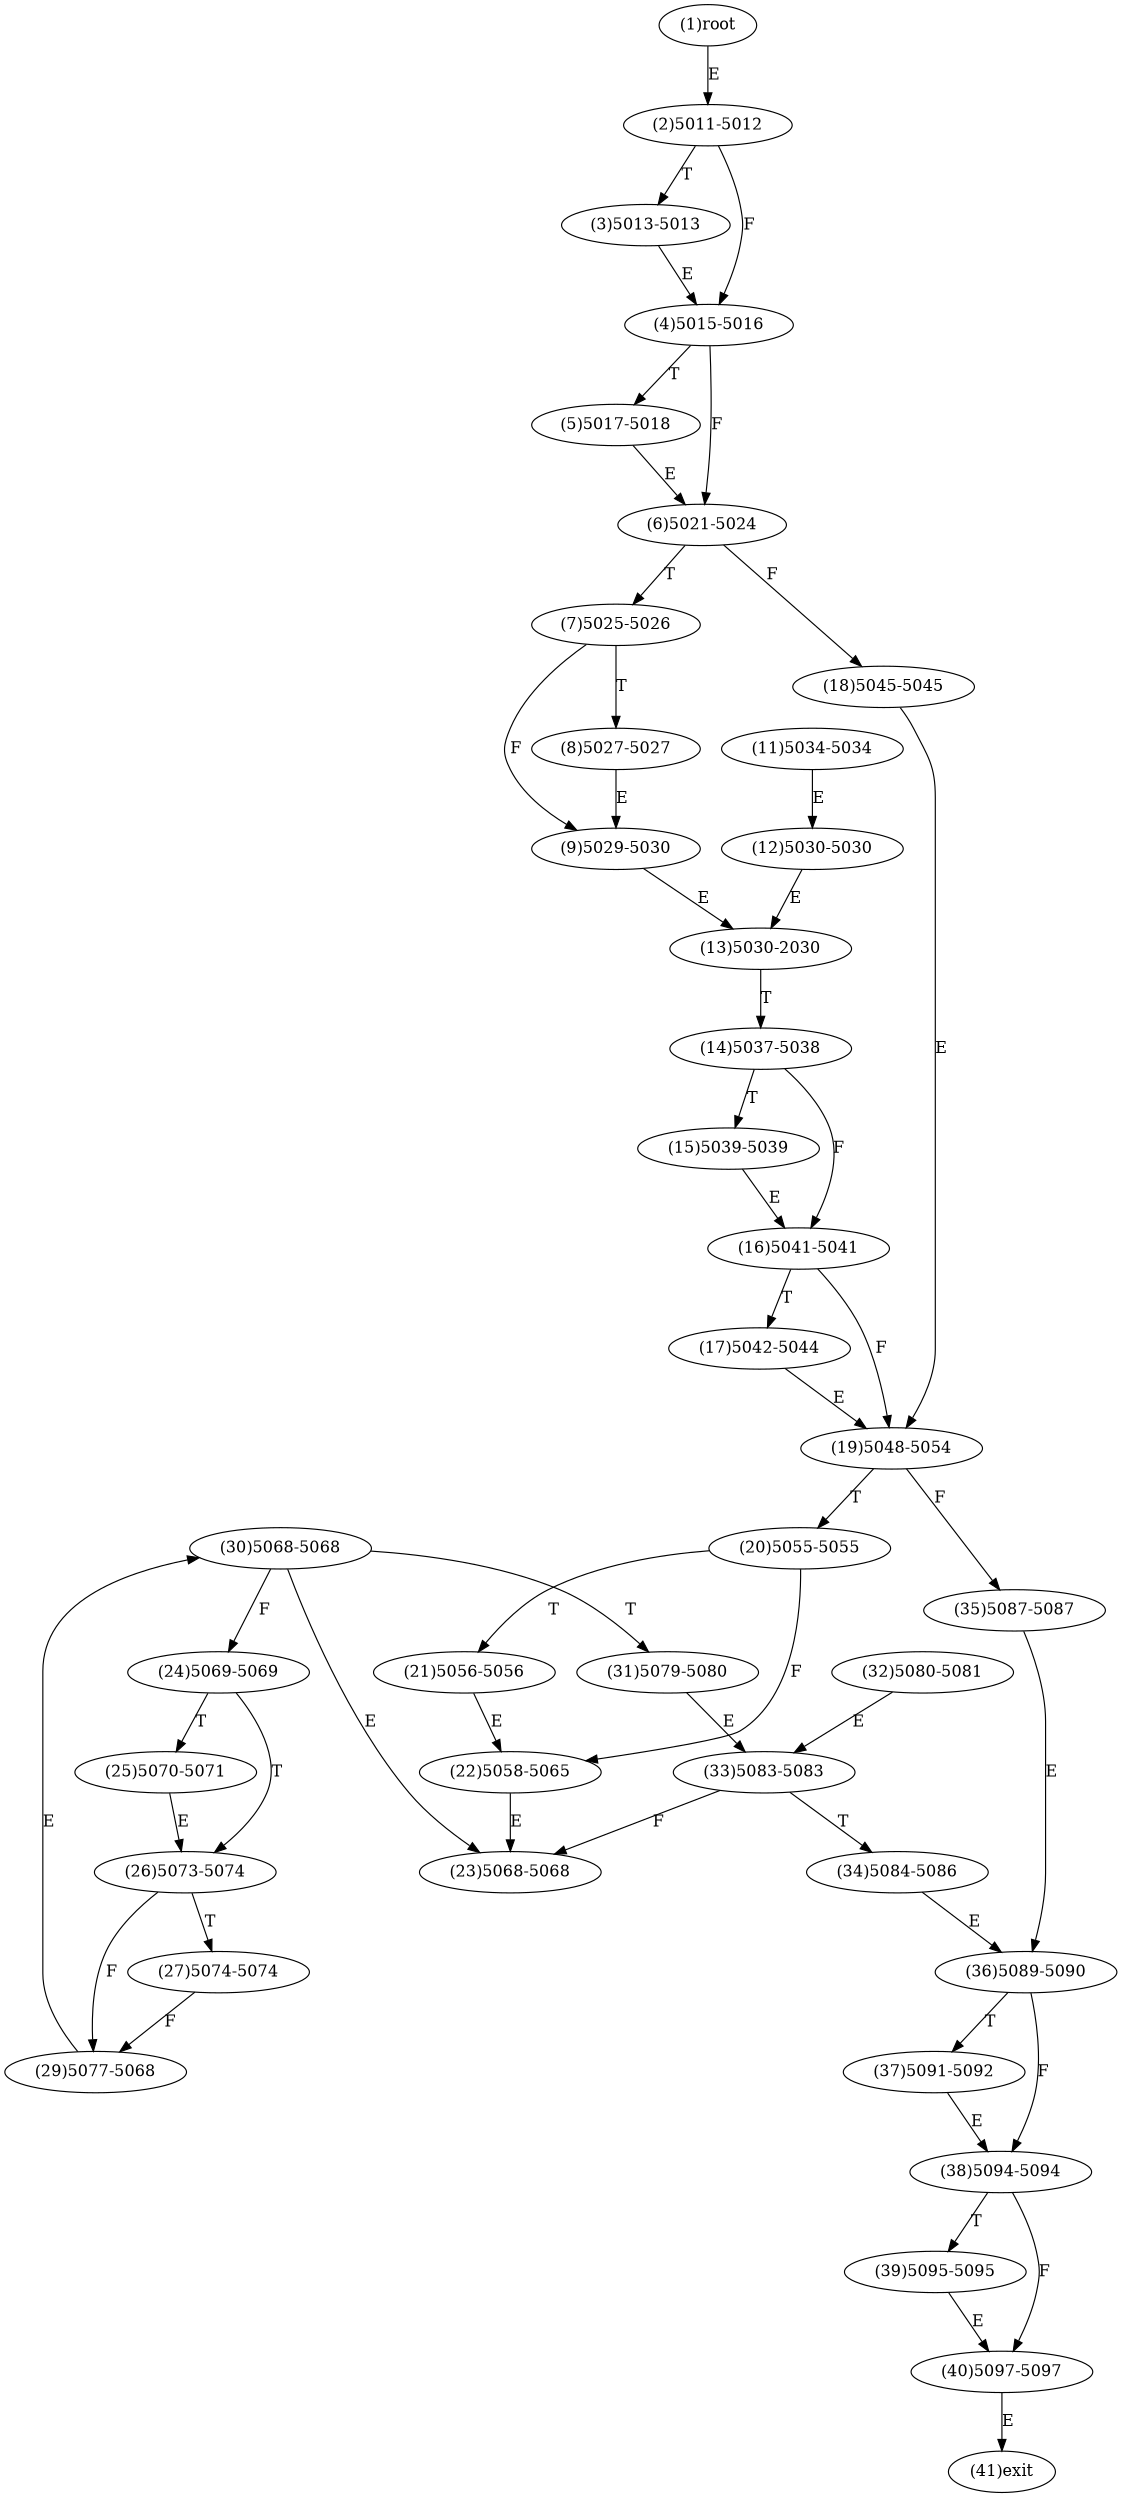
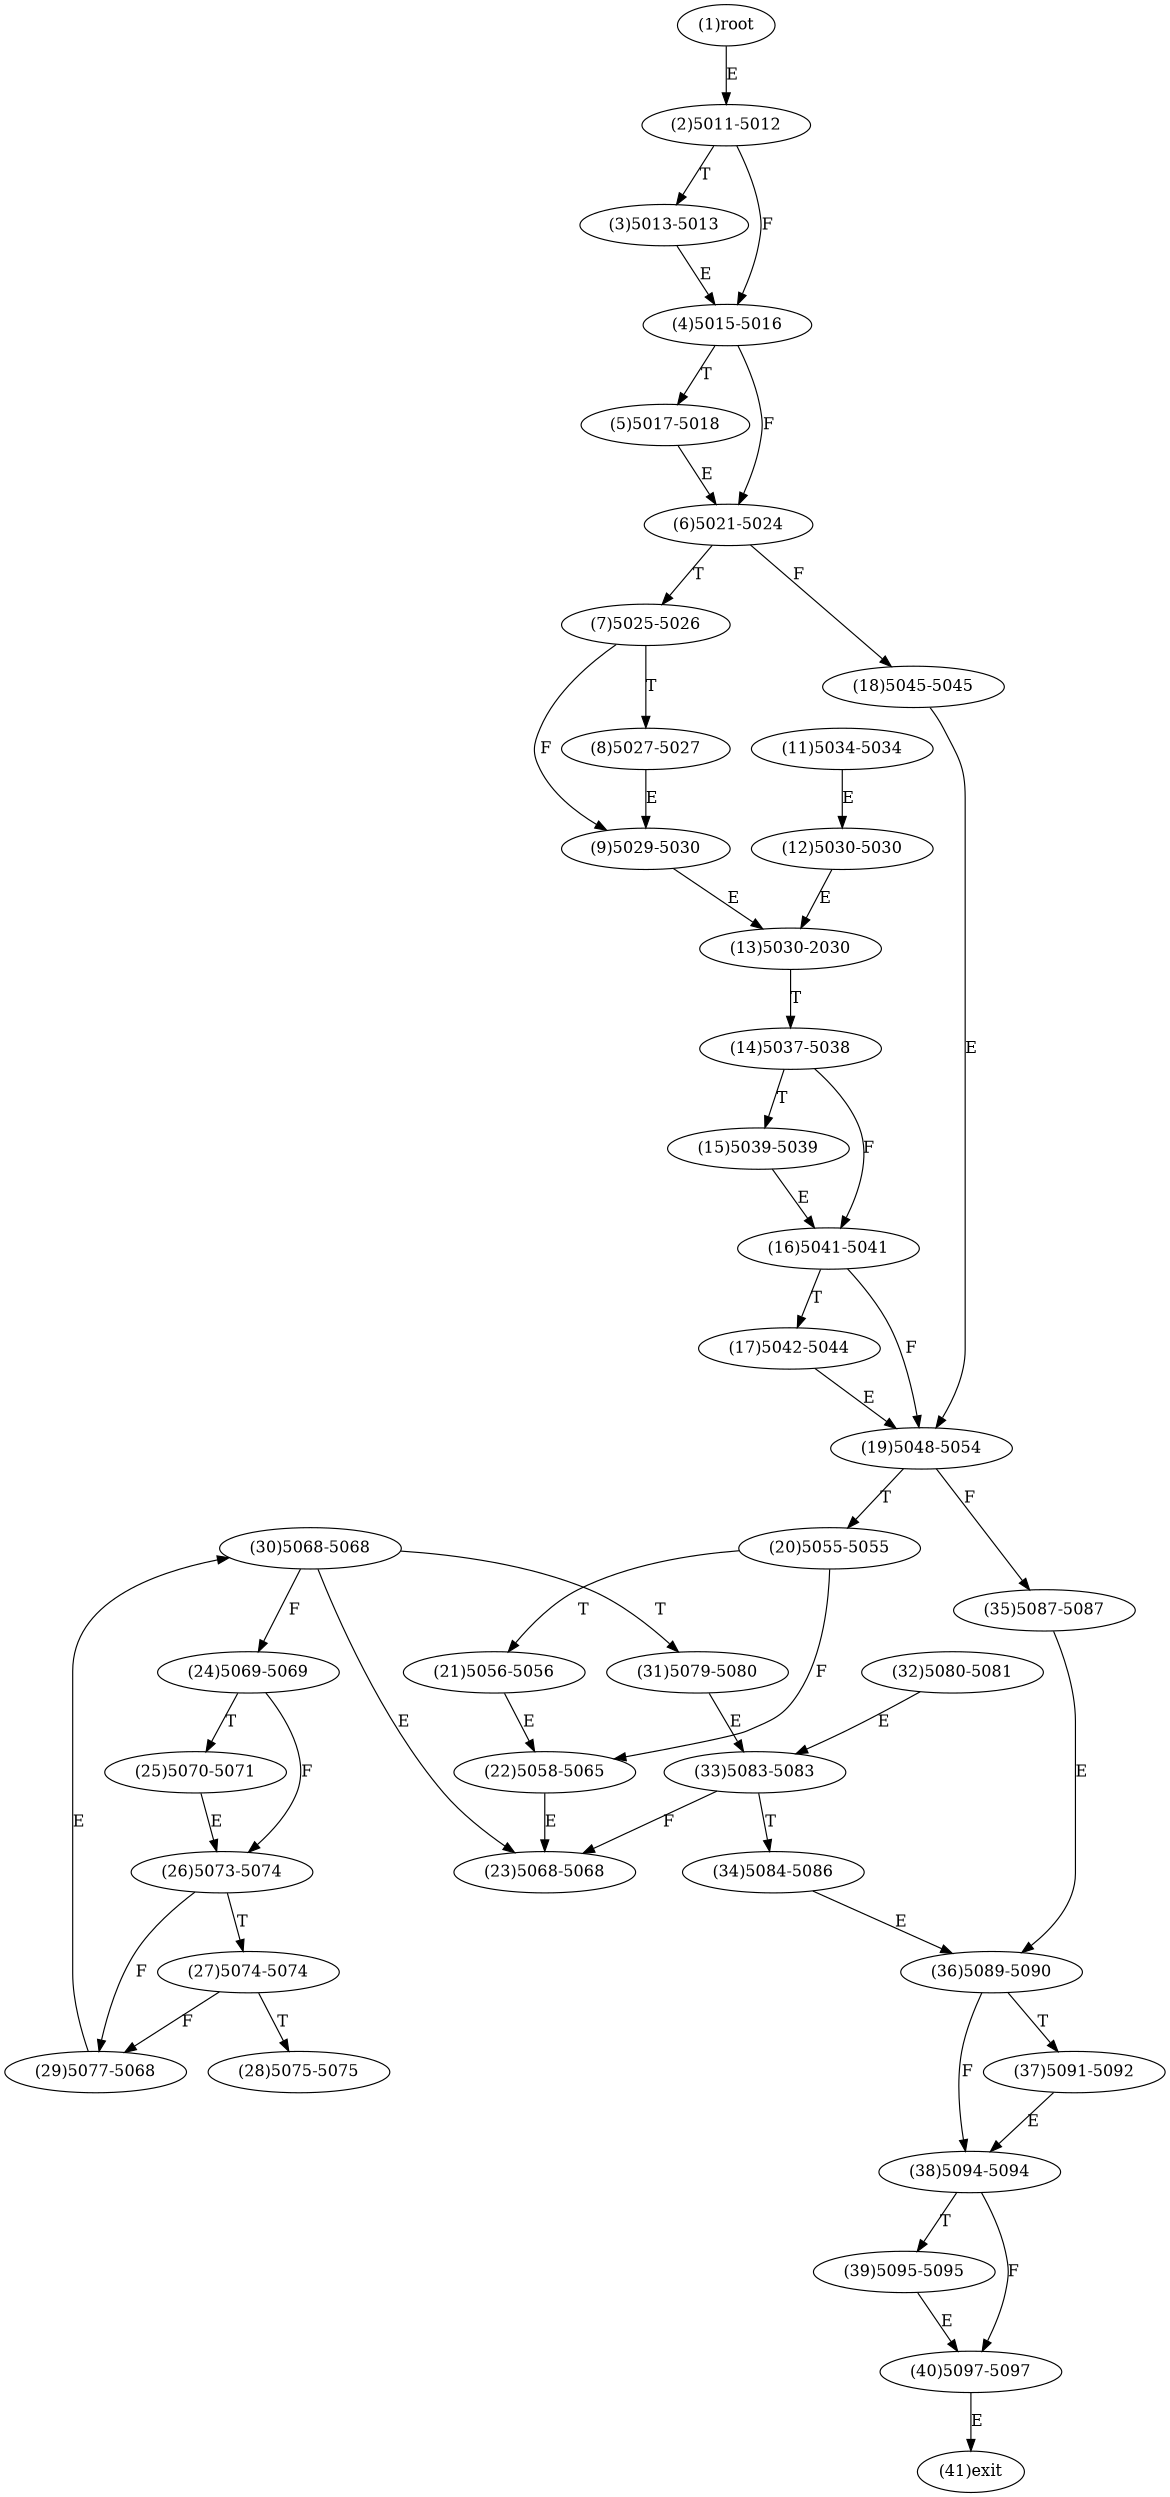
(277, 1772) -> (307, 1772)
none -> (299, 2072)
